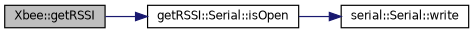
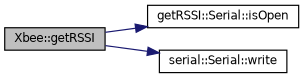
(314, 17) -> (126, 48)
